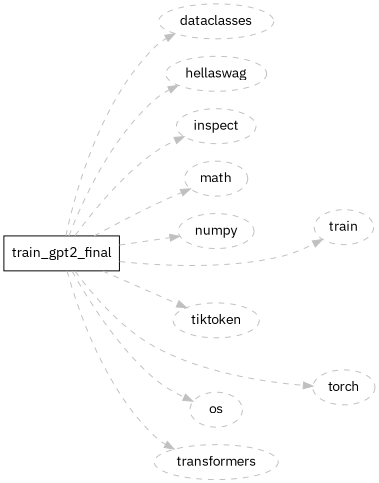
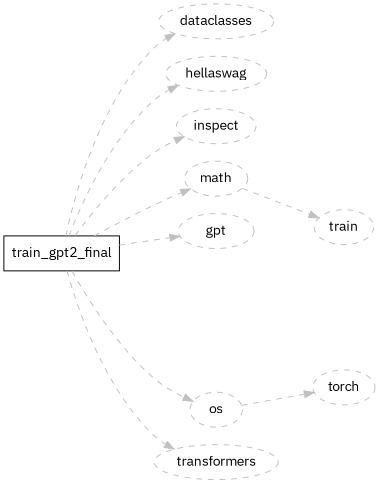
(216, 231) -> (216, 231)
(218, 265) -> (276, 201)
(216, 320) -> none
(174, 356) -> (273, 400)
